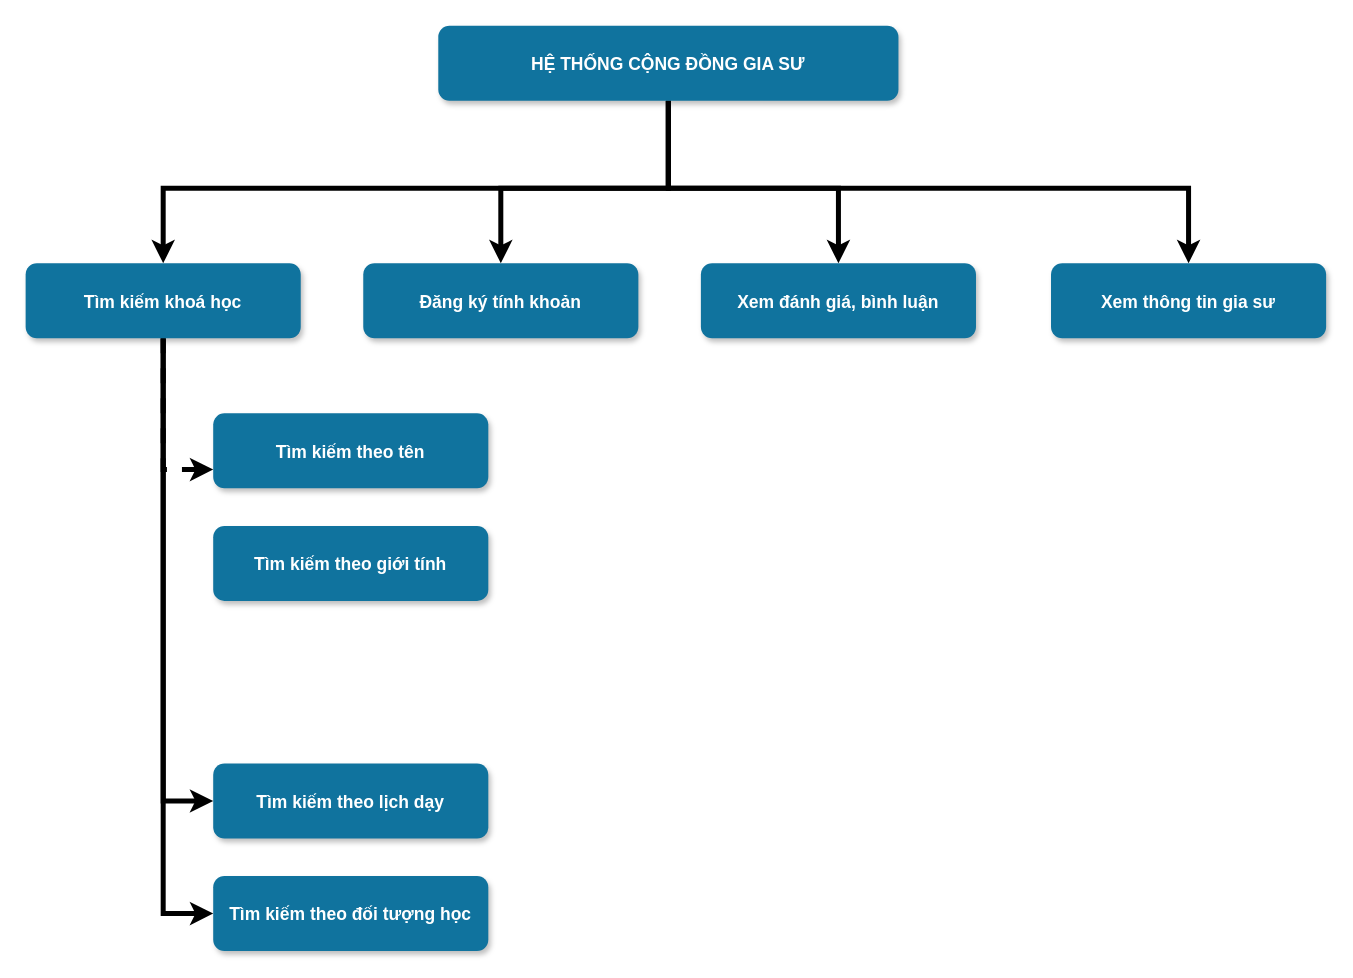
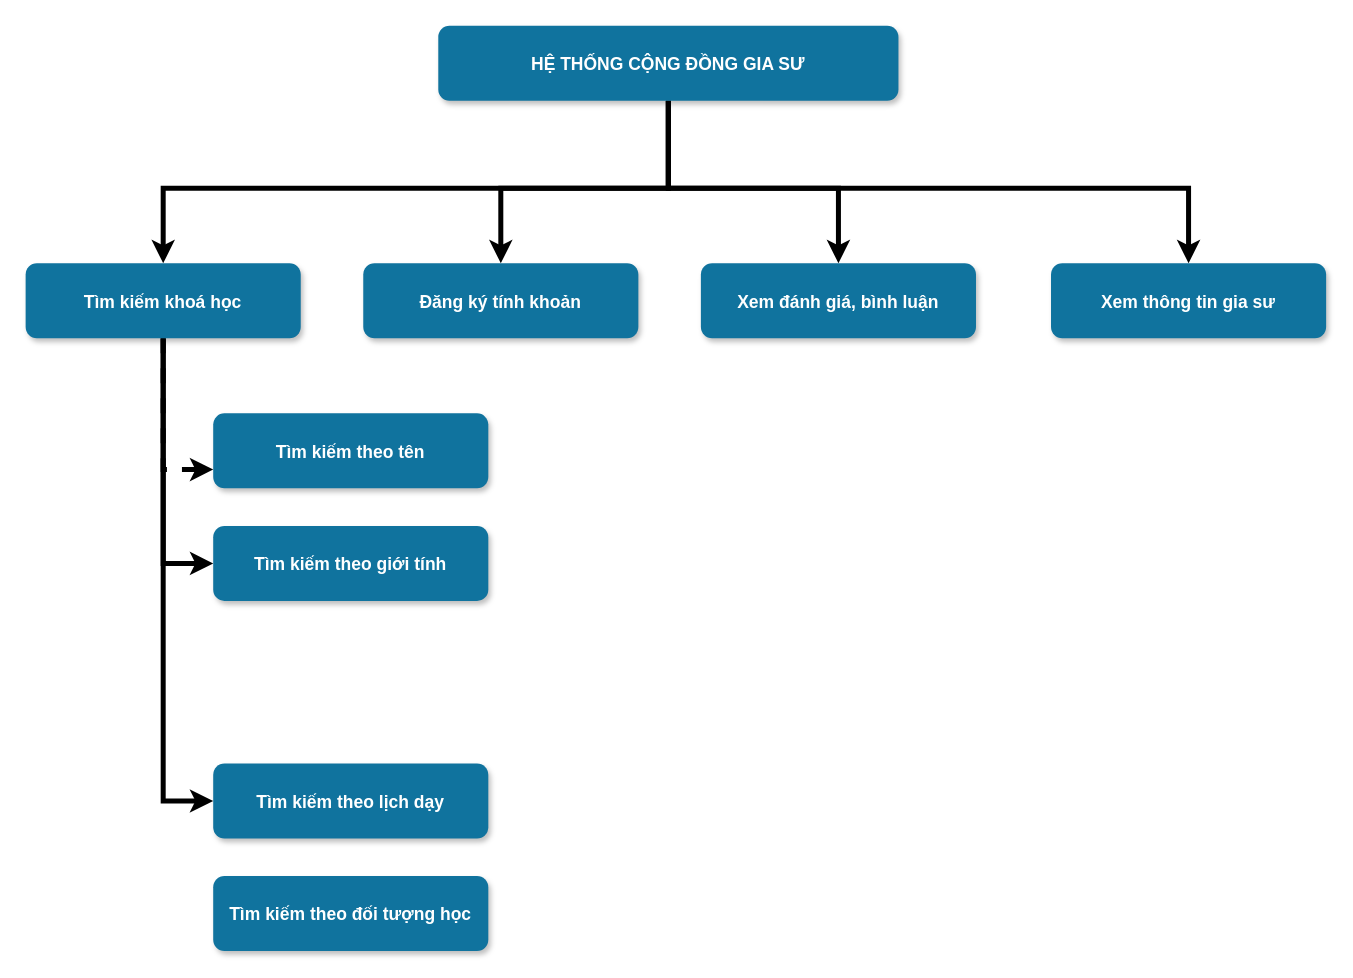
none -> (182, 563)
(163, 875) -> none
